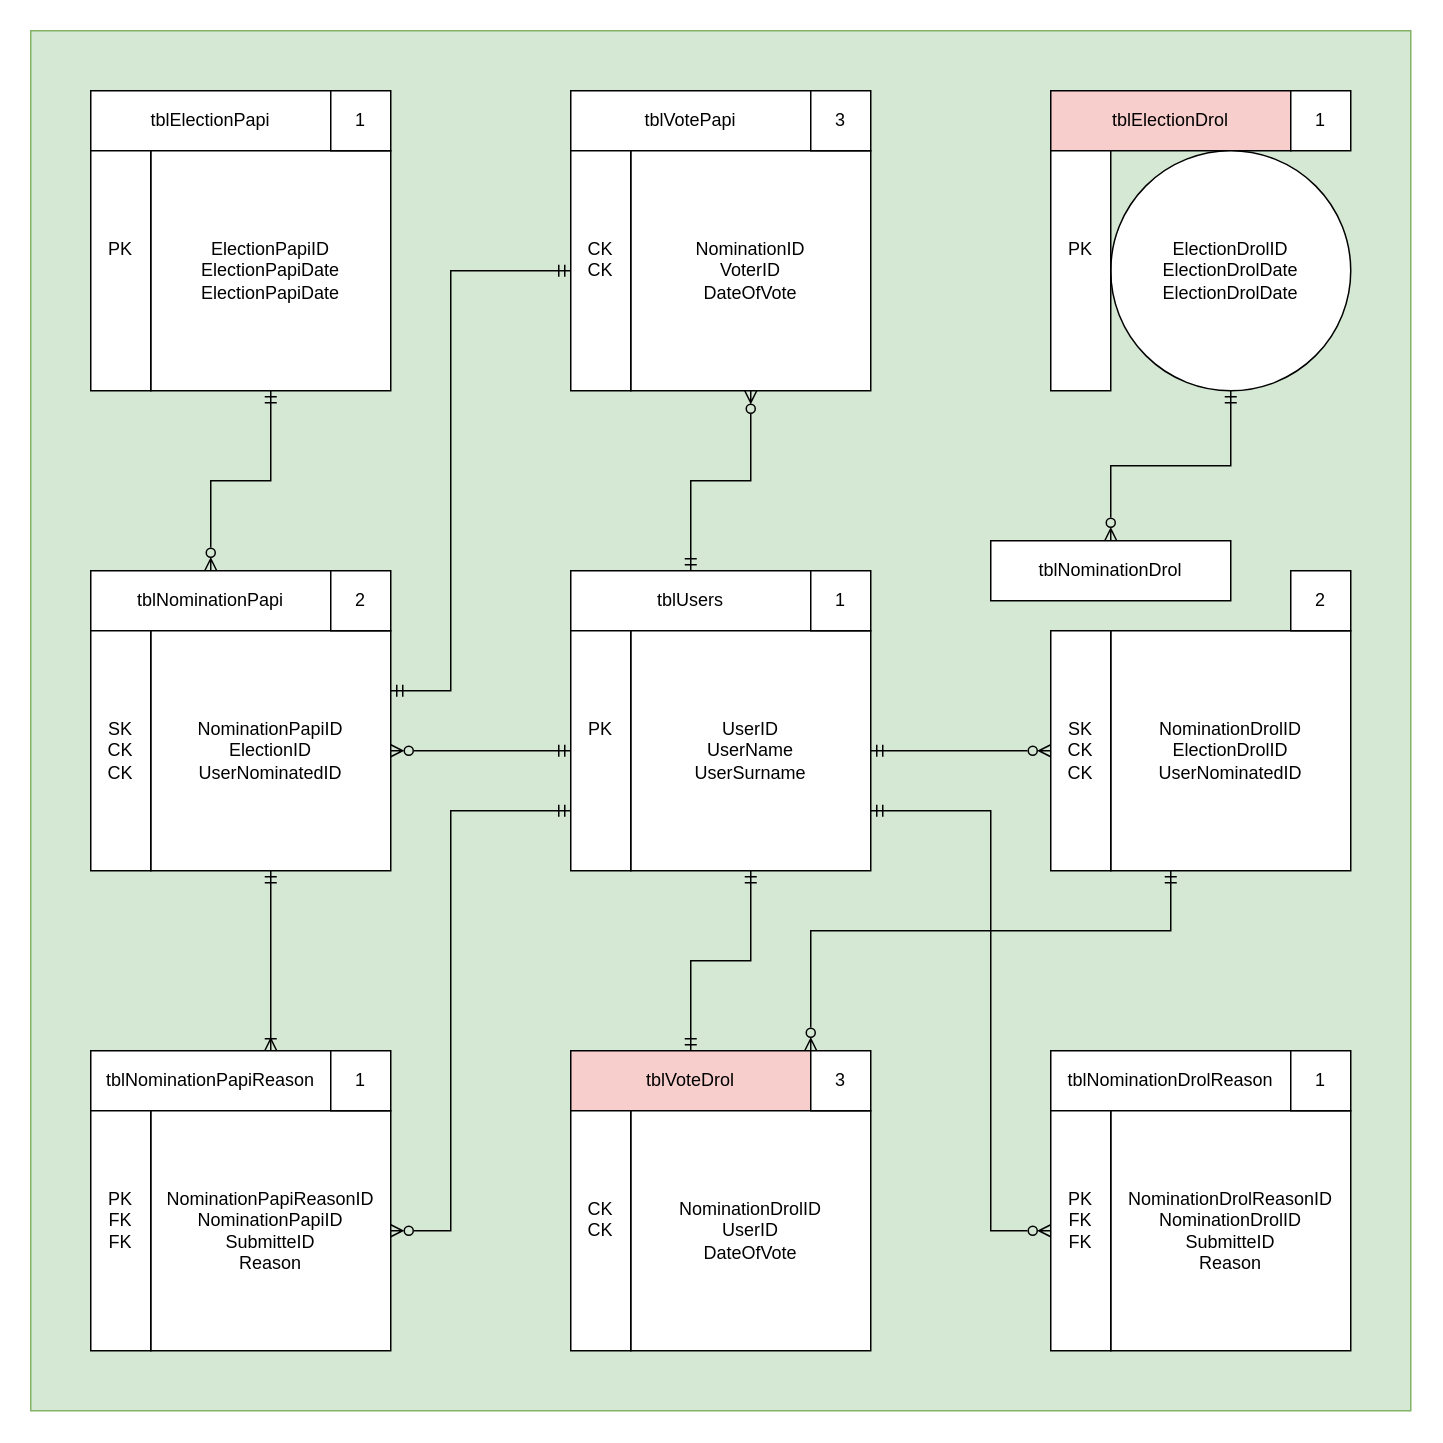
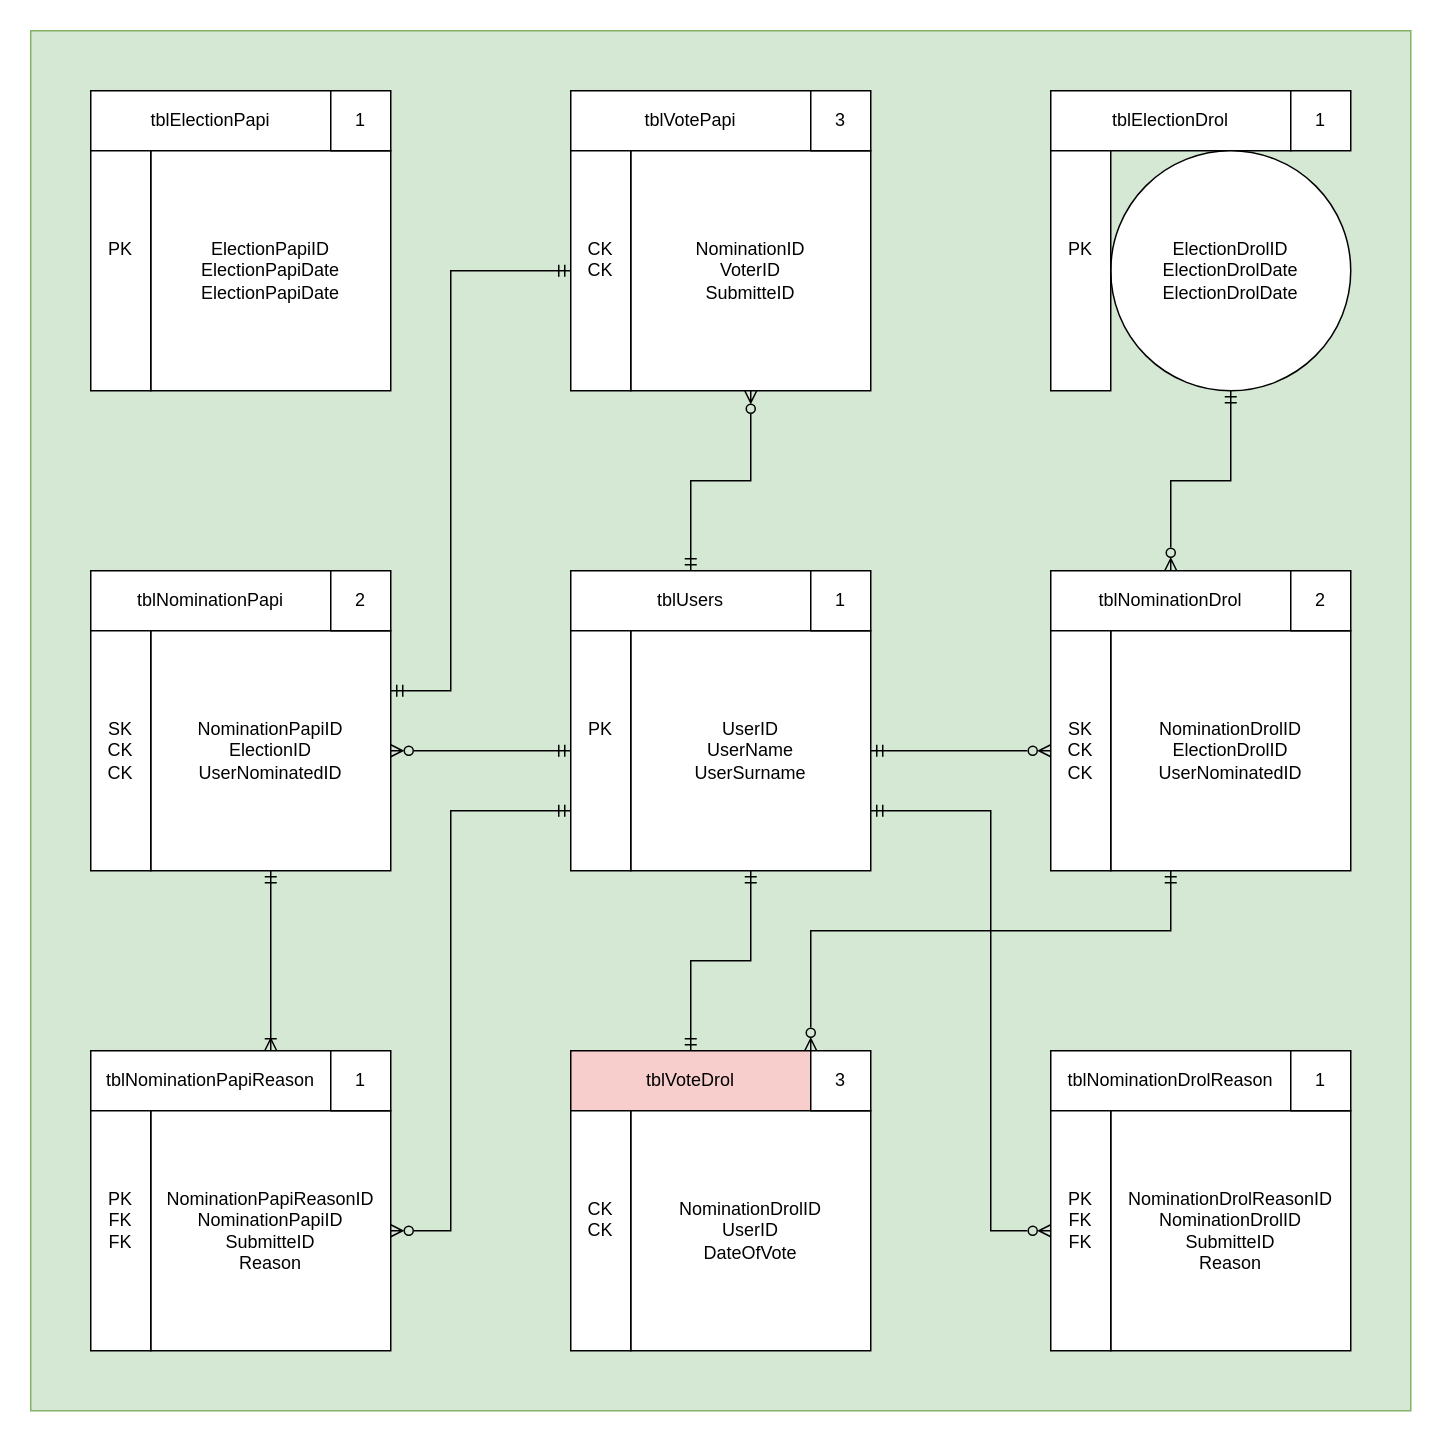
(1171, 121) -> (1171, 121)
(751, 271) -> (751, 271)
(253, 481) -> none
(1111, 571) -> (1171, 601)
